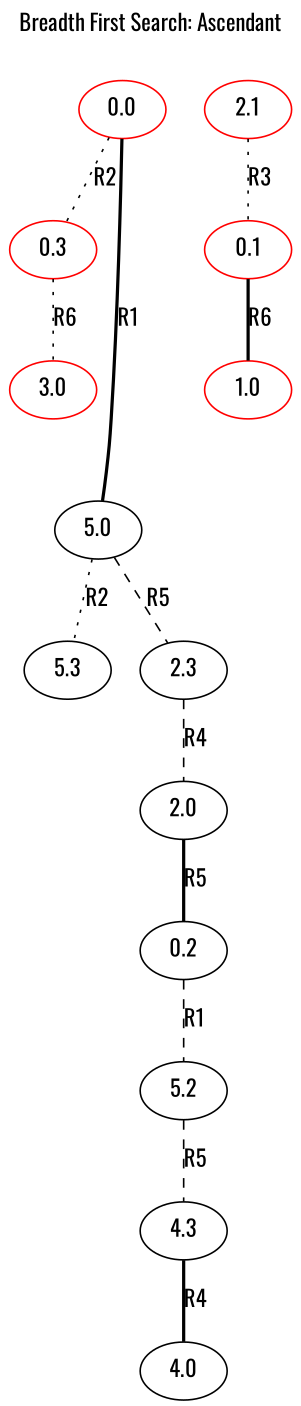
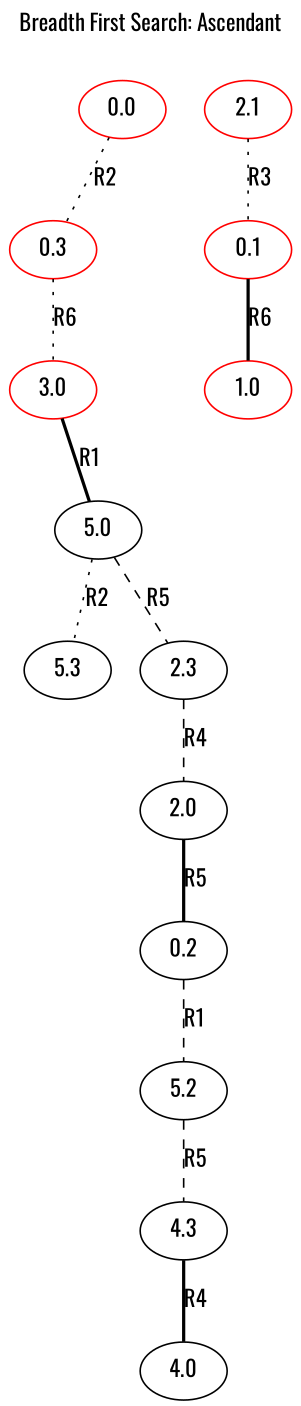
(116, 320) -> (76, 460)
